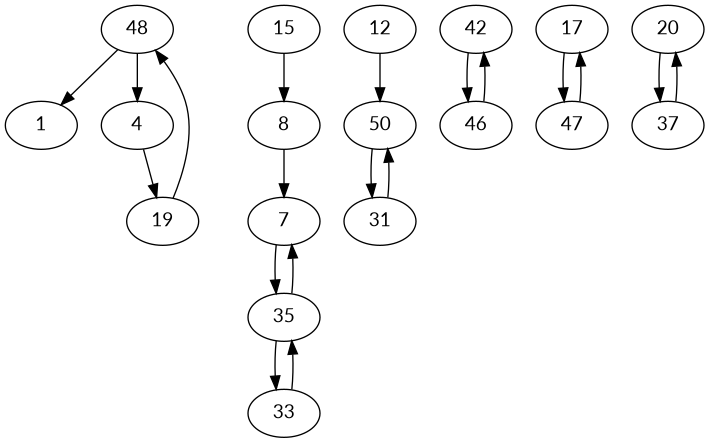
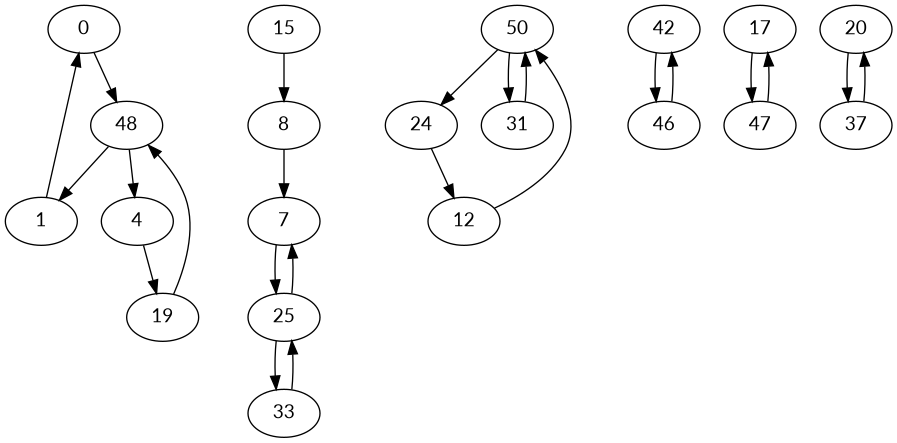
none -> (84, 29)
none -> (421, 125)
(284, 317) -> (284, 317)
